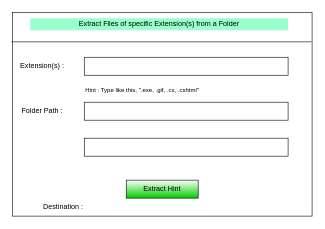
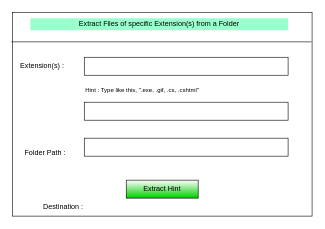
(42, 111) -> (45, 153)
